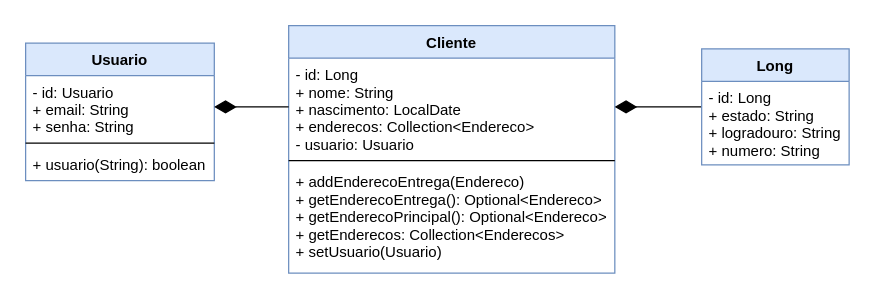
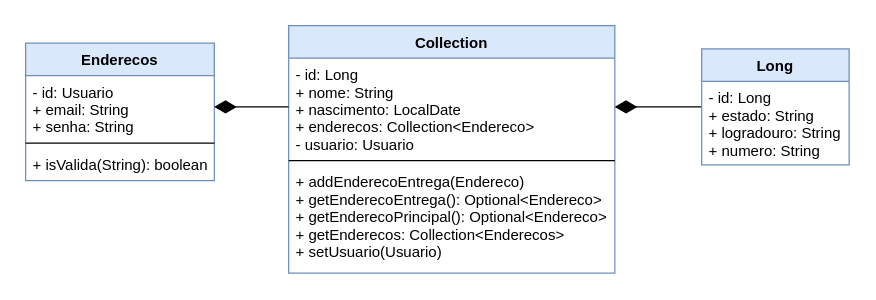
(451, 43) -> (451, 43)
(119, 60) -> (119, 60)
(130, 165) -> (130, 165)
